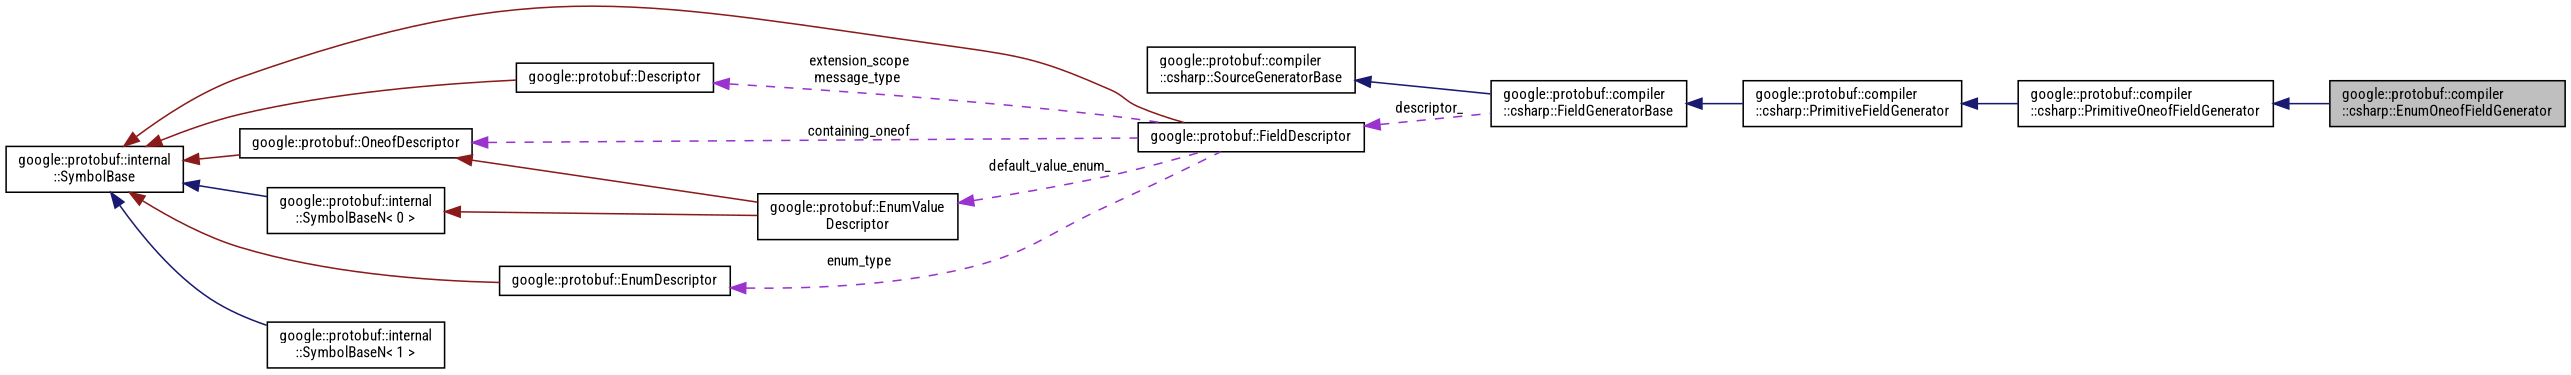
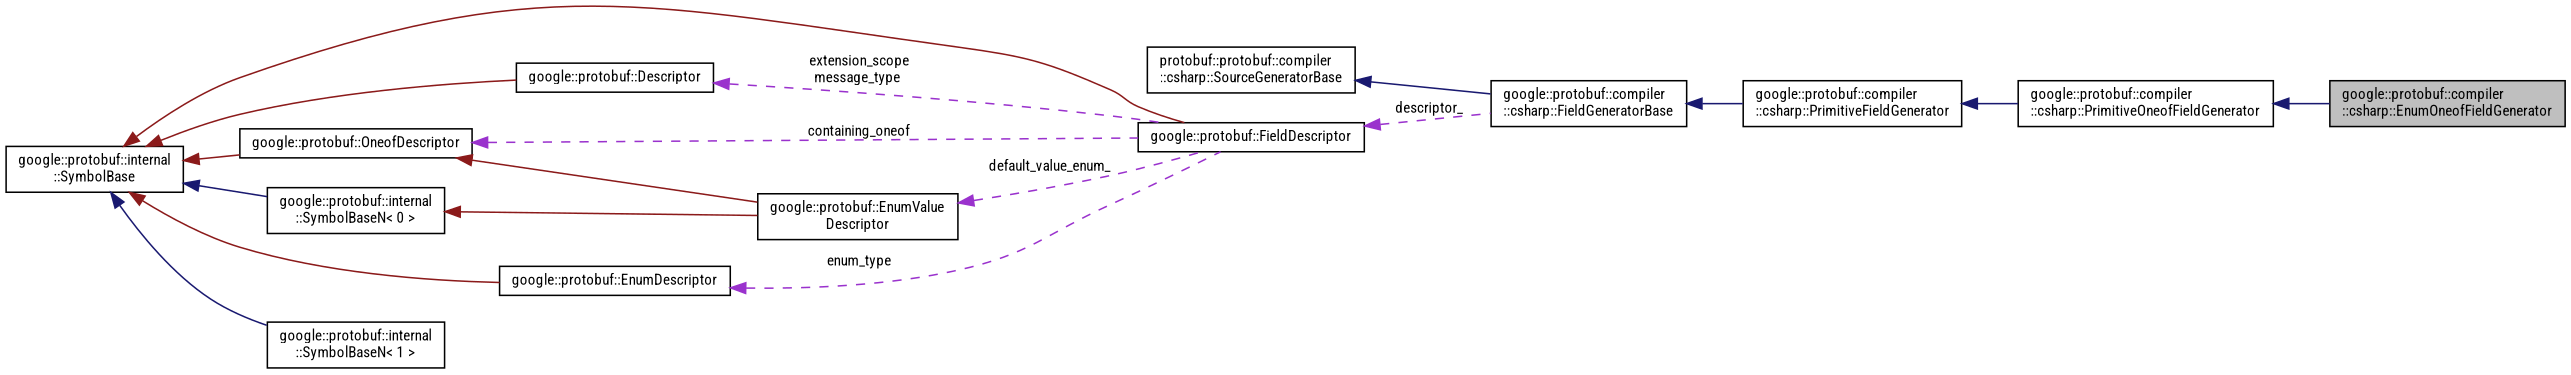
(1251, 70) -> (1251, 70)
